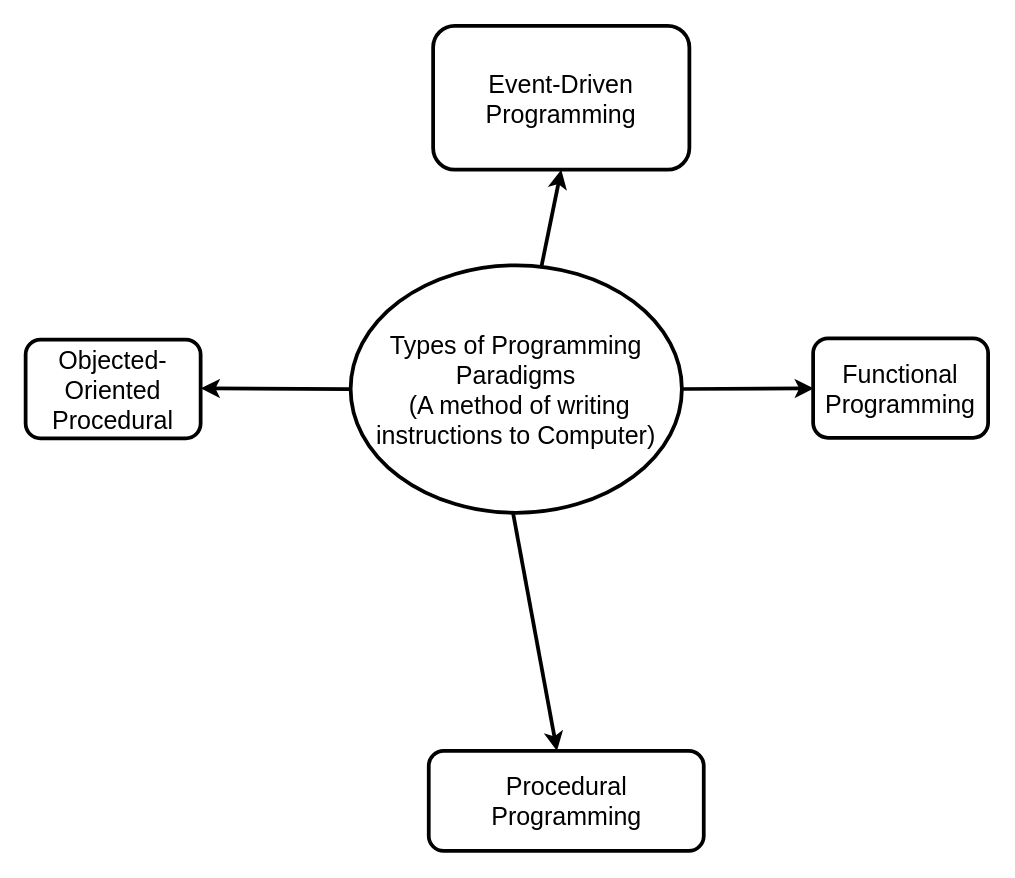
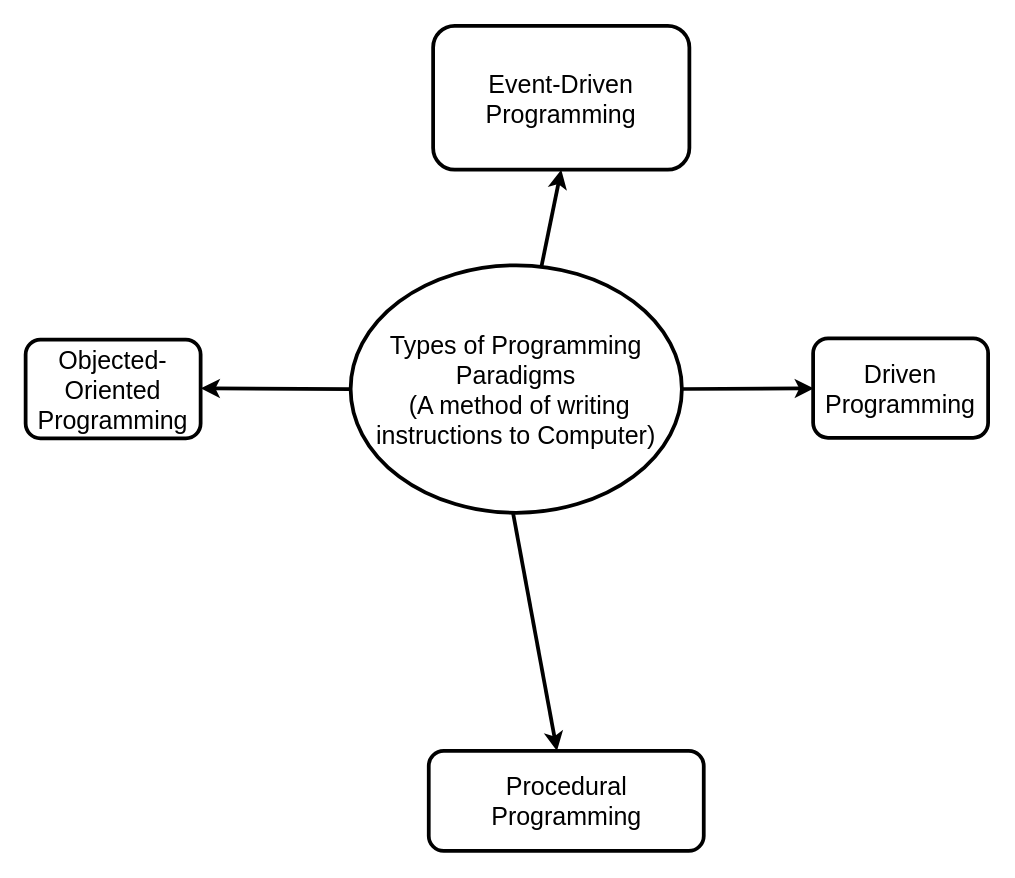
(901, 388) -> (901, 388)
(113, 389) -> (113, 389)
